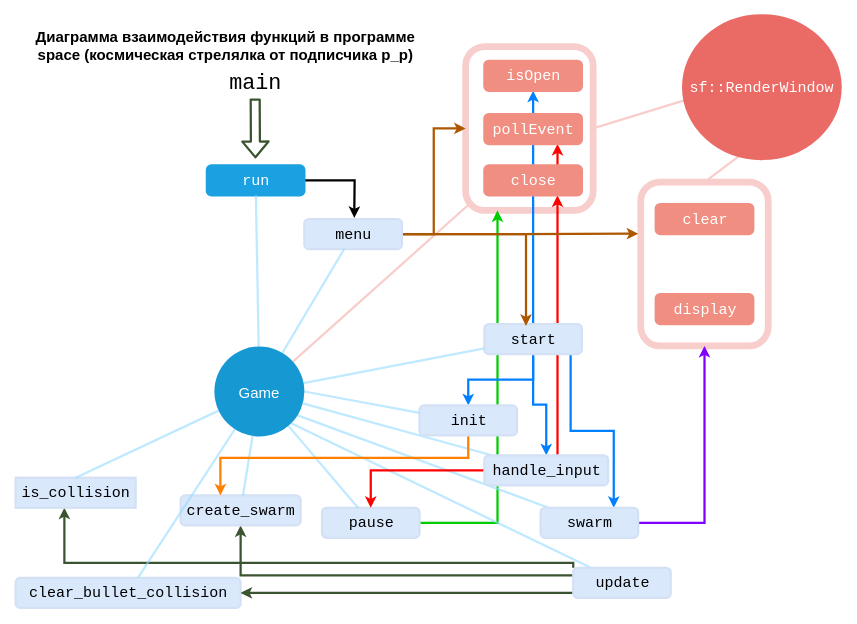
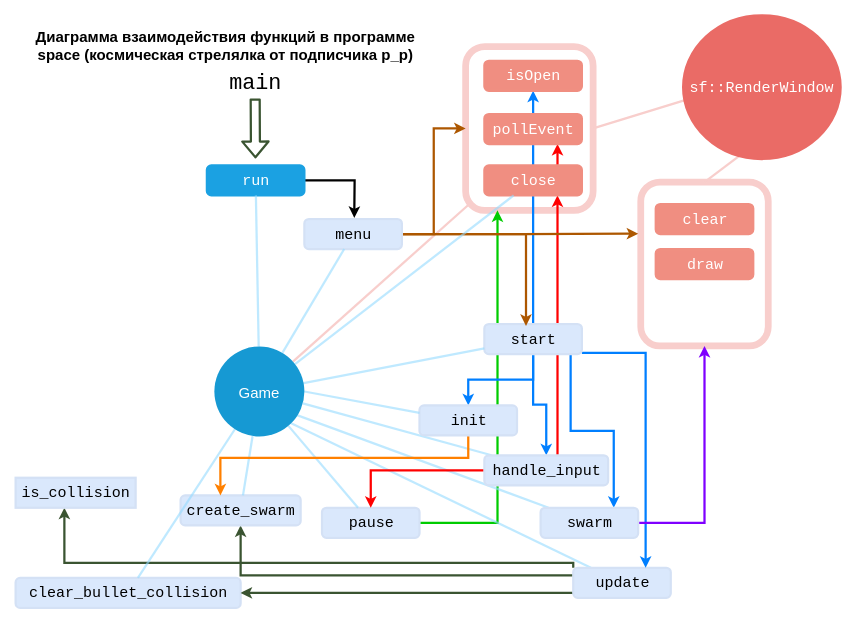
none -> (704, 264)
(704, 309) -> none
none -> (645, 425)
(147, 444) -> (461, 236)
